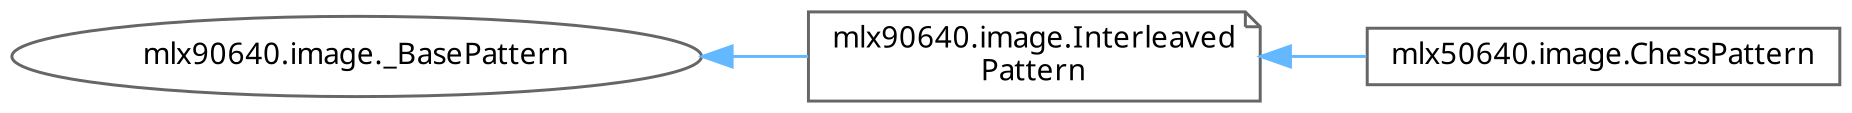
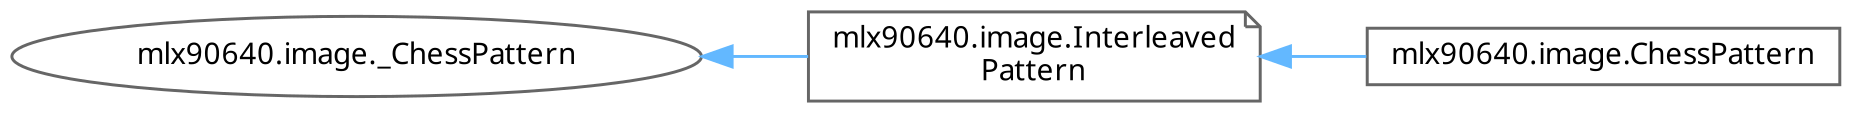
(357, 56) -> (357, 56)
(1604, 56) -> (1604, 56)
